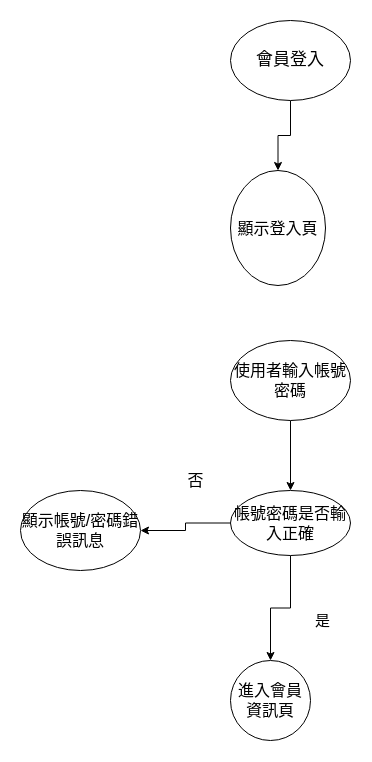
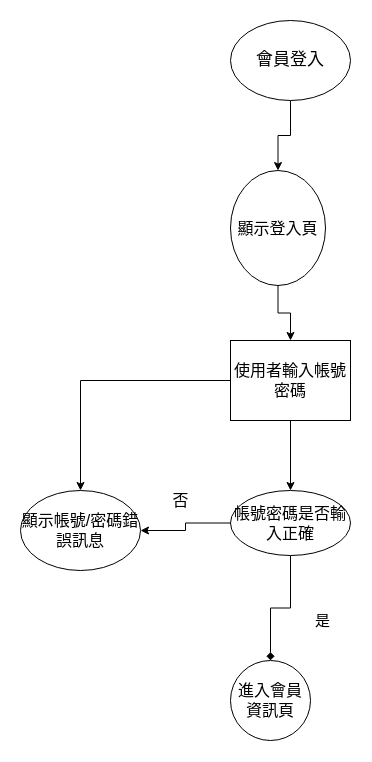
none -> (281, 313)
none -> (105, 381)
(291, 381) -> (291, 381)
(196, 481) -> (181, 501)
(271, 652) -> (271, 652)
